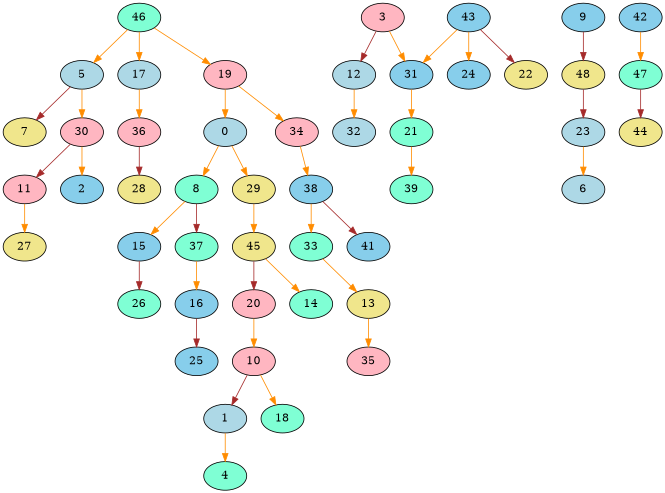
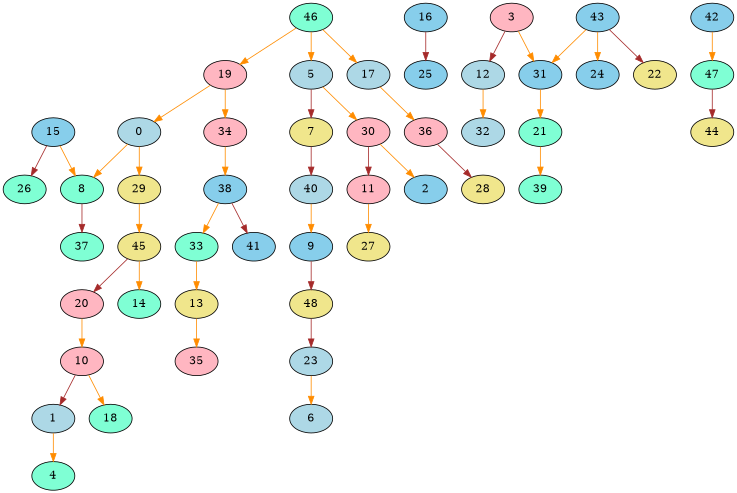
none -> (311, 189)
(171, 215) -> (66, 157)
(197, 271) -> none
